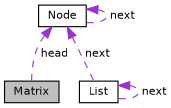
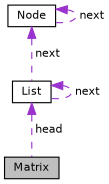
(34, 57) -> (32, 136)
